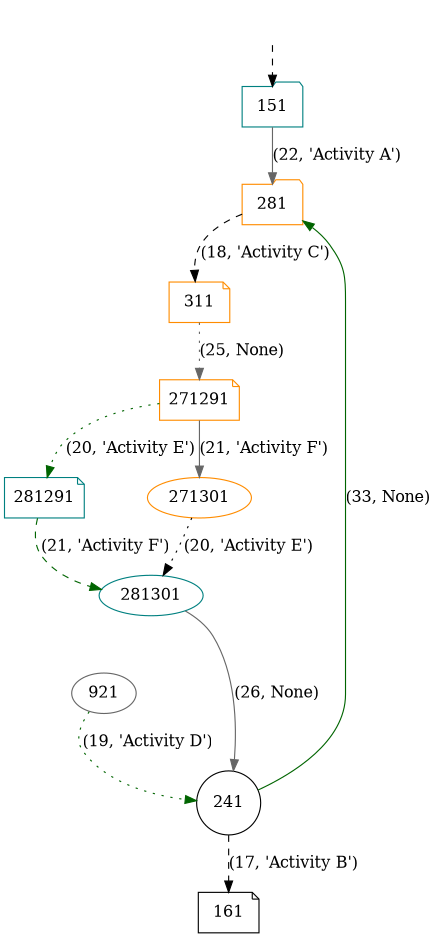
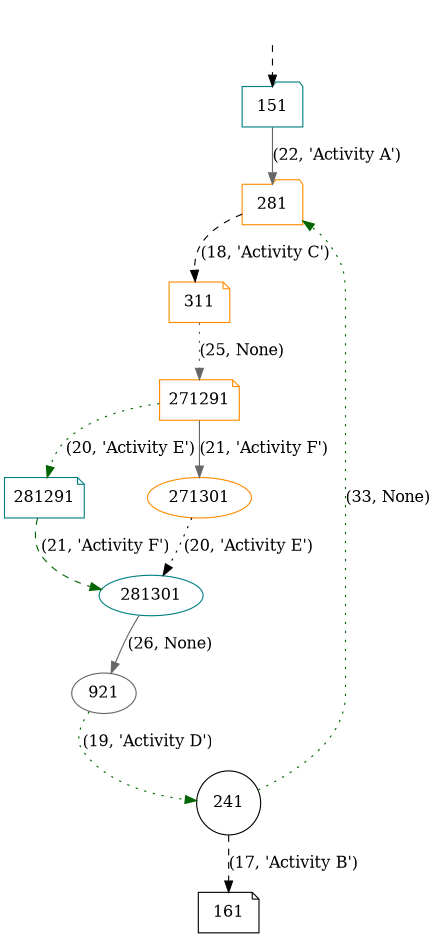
(346, 524) -> (346, 524)
(229, 677) -> (126, 639)
